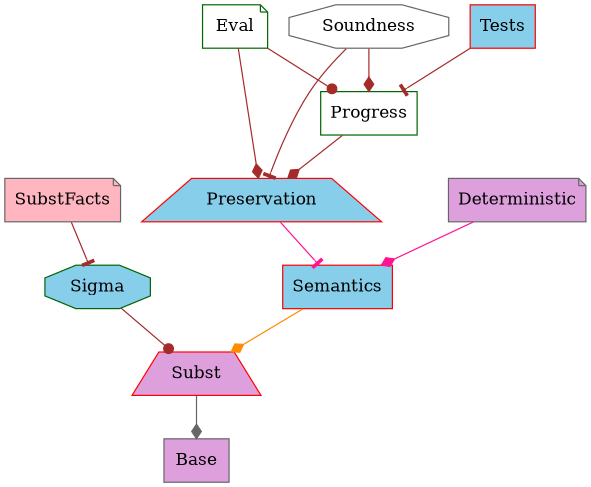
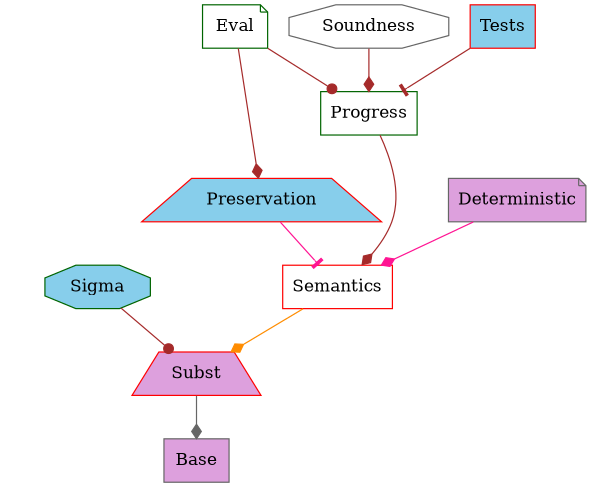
(301, 106) -> none
(321, 152) -> (396, 196)
(63, 200) -> none
(338, 287) -> (338, 287)
